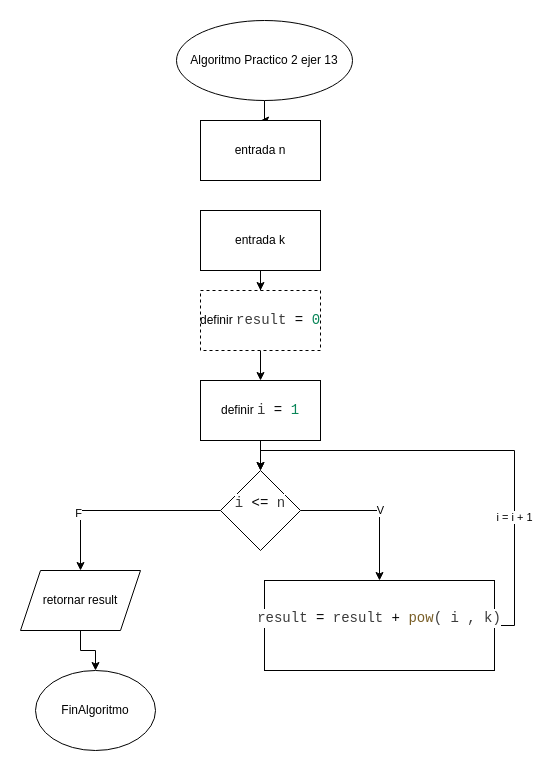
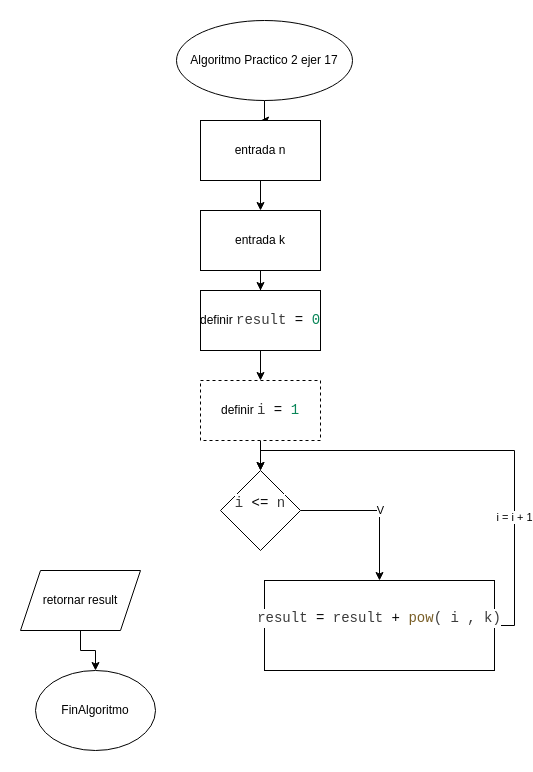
(265, 61) -> (265, 61)
none -> (261, 200)
(261, 321) -> (261, 321)
(261, 411) -> (261, 411)
(125, 511) -> none
